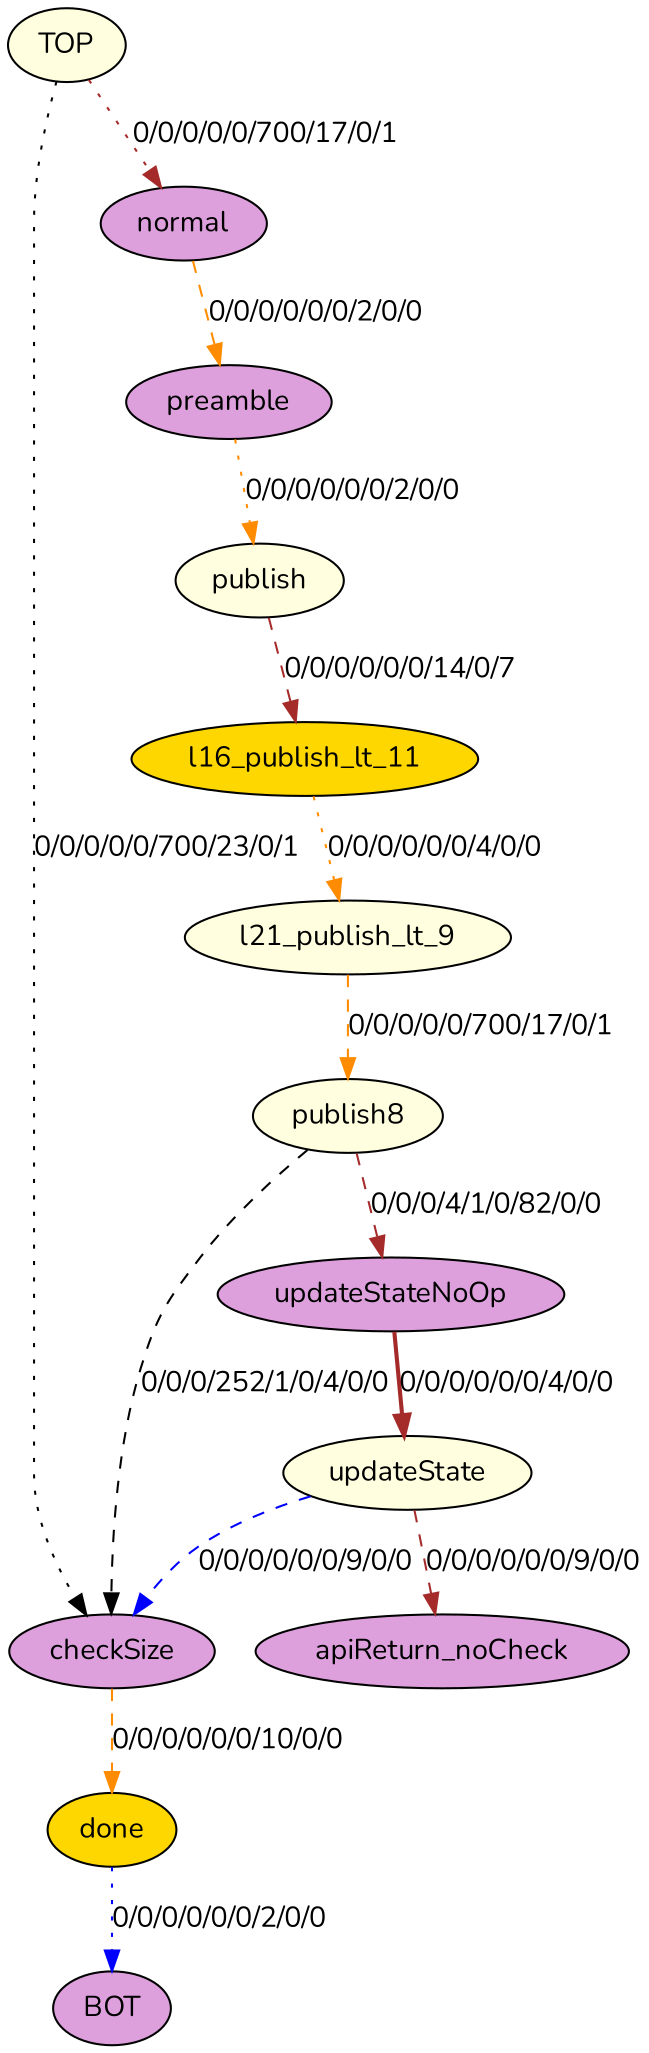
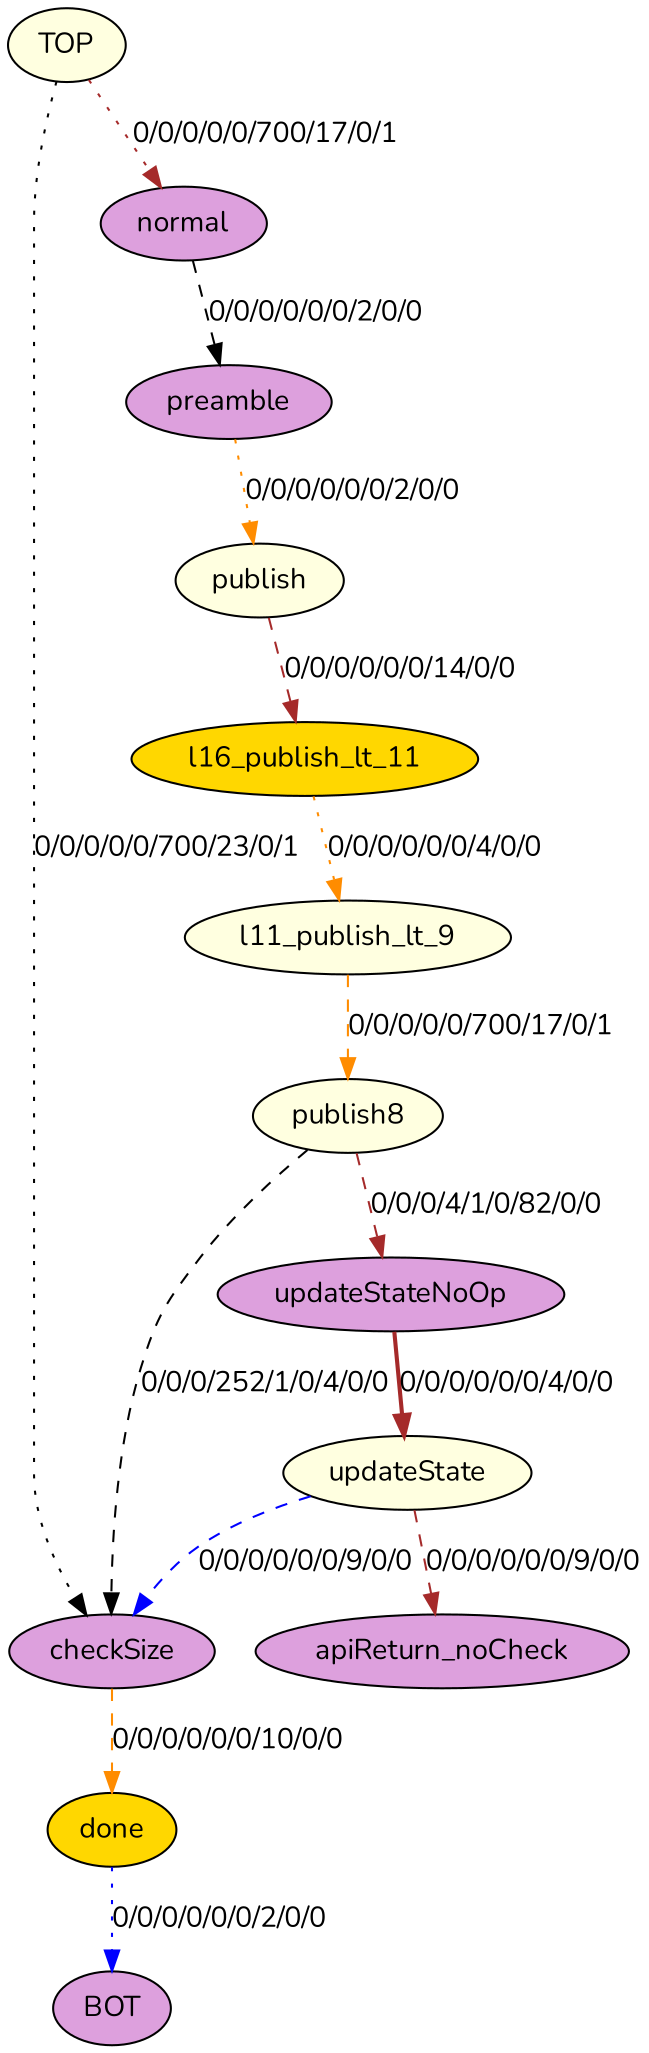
(204, 303) -> (204, 303)
(400, 670) -> (400, 670)
(348, 937) -> (348, 937)
